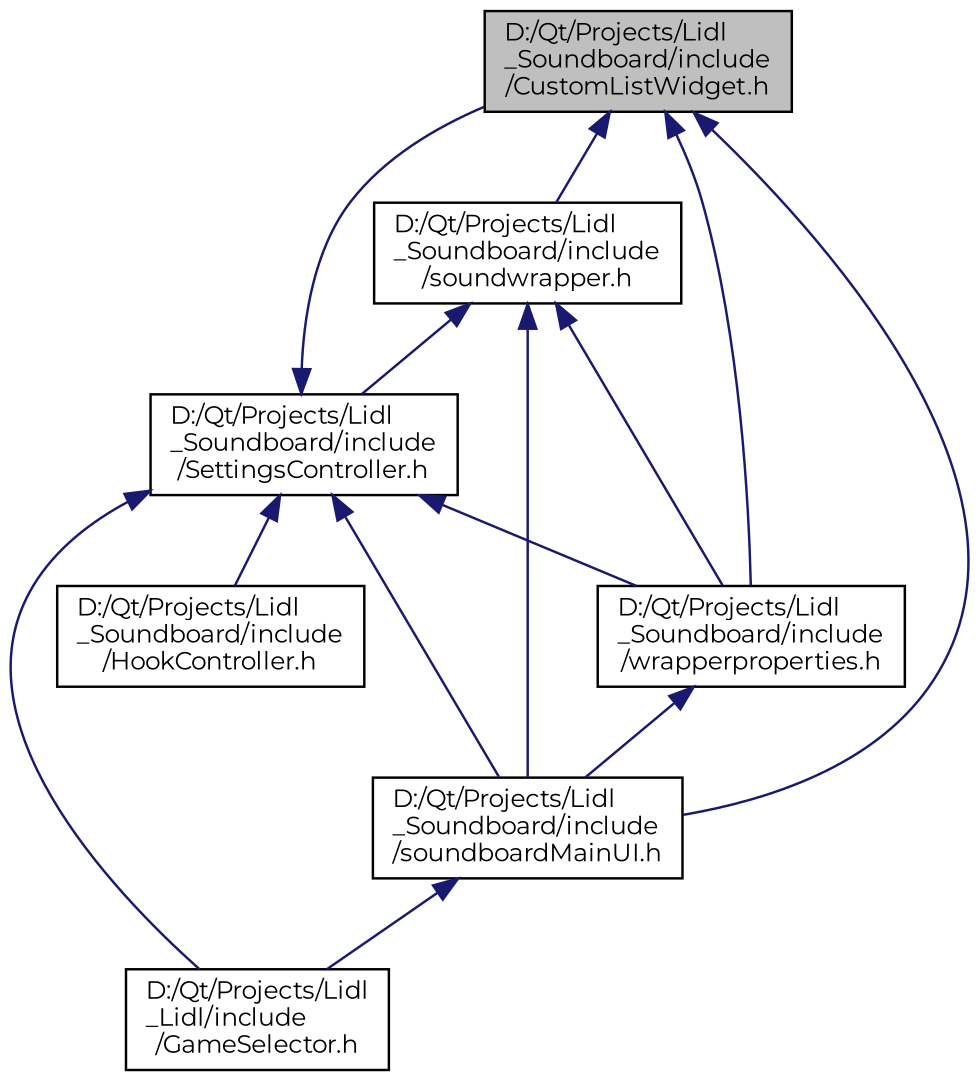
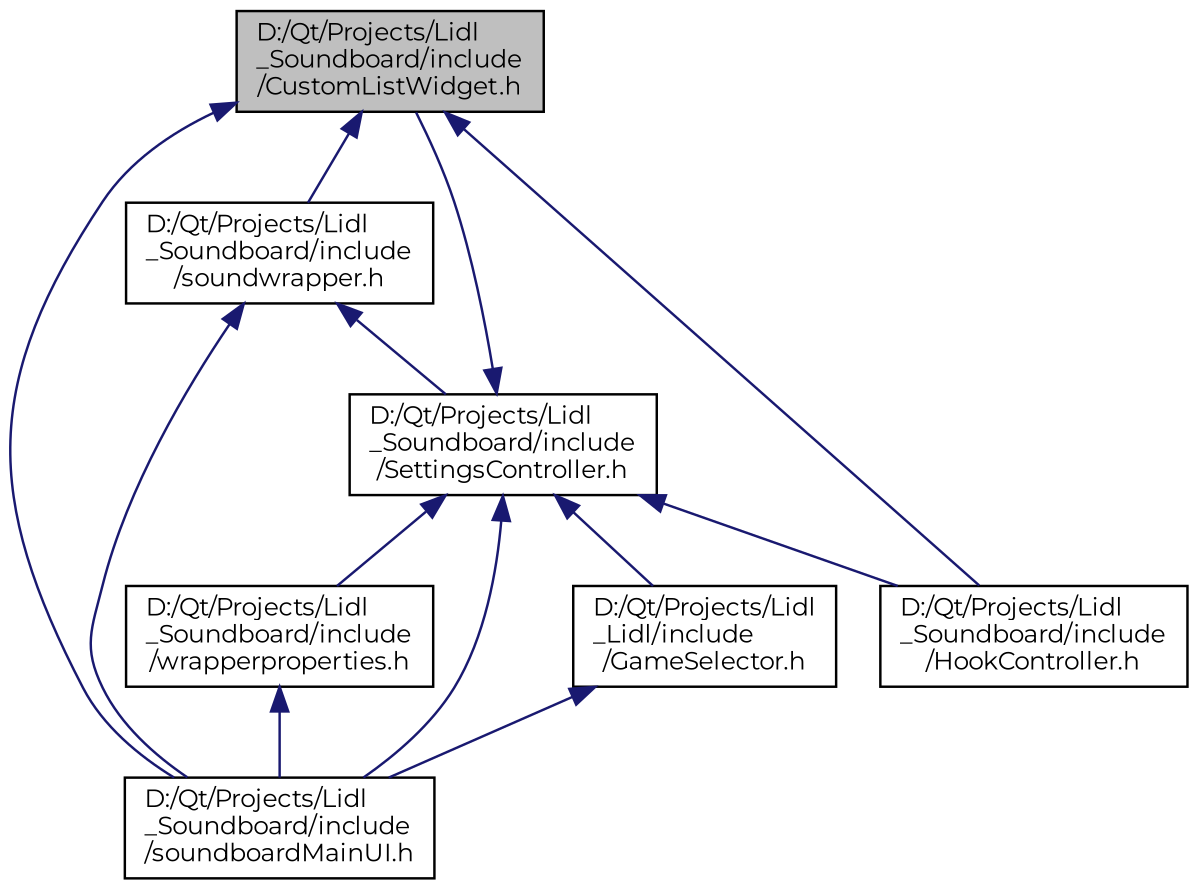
(733, 356) -> (722, 357)
(646, 455) -> none
(382, 931) -> (481, 737)
